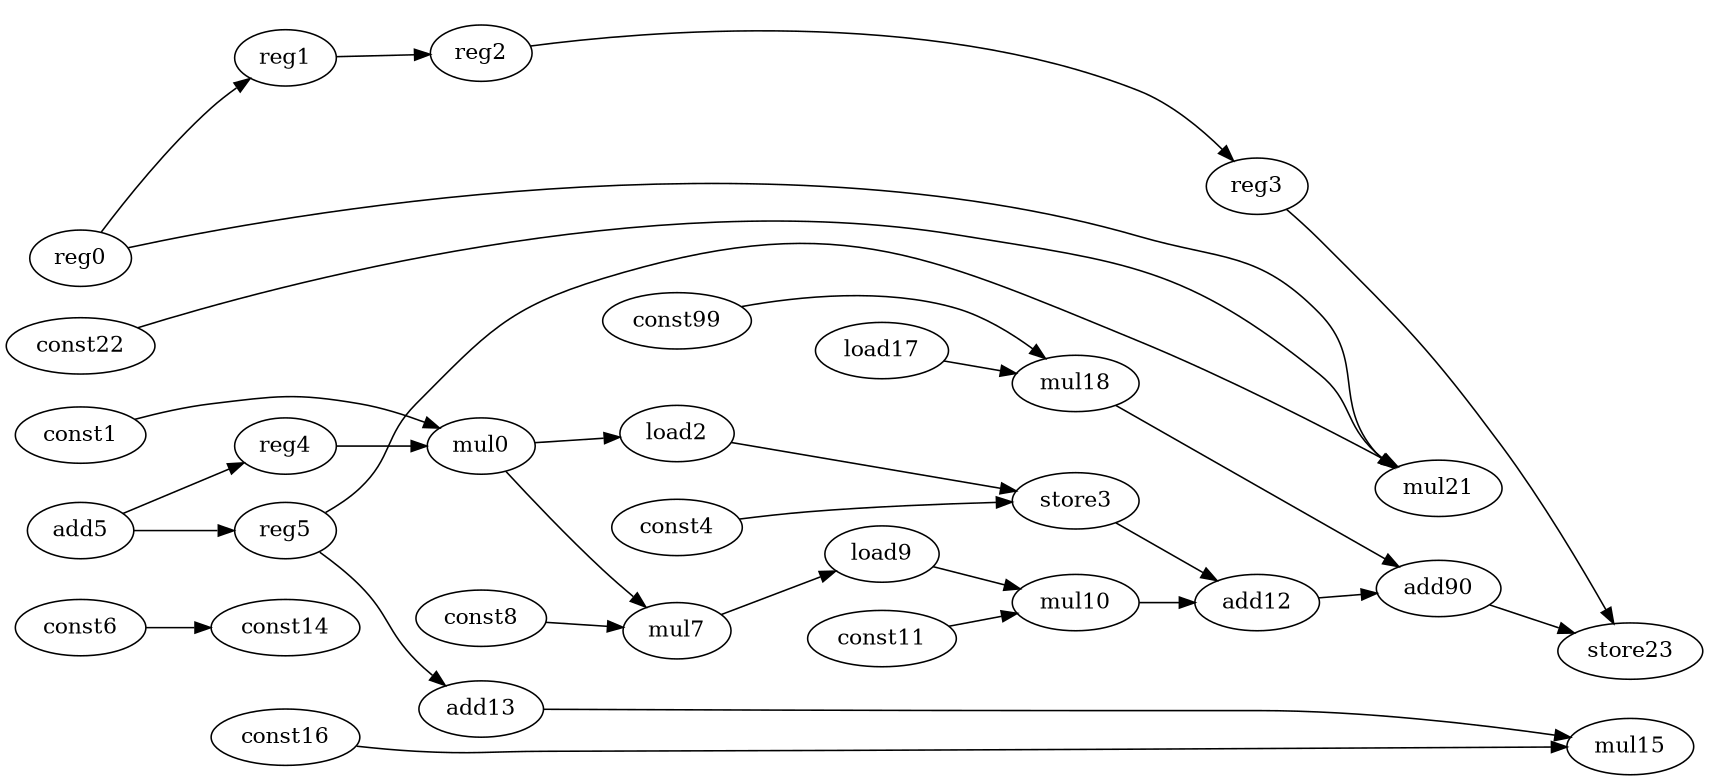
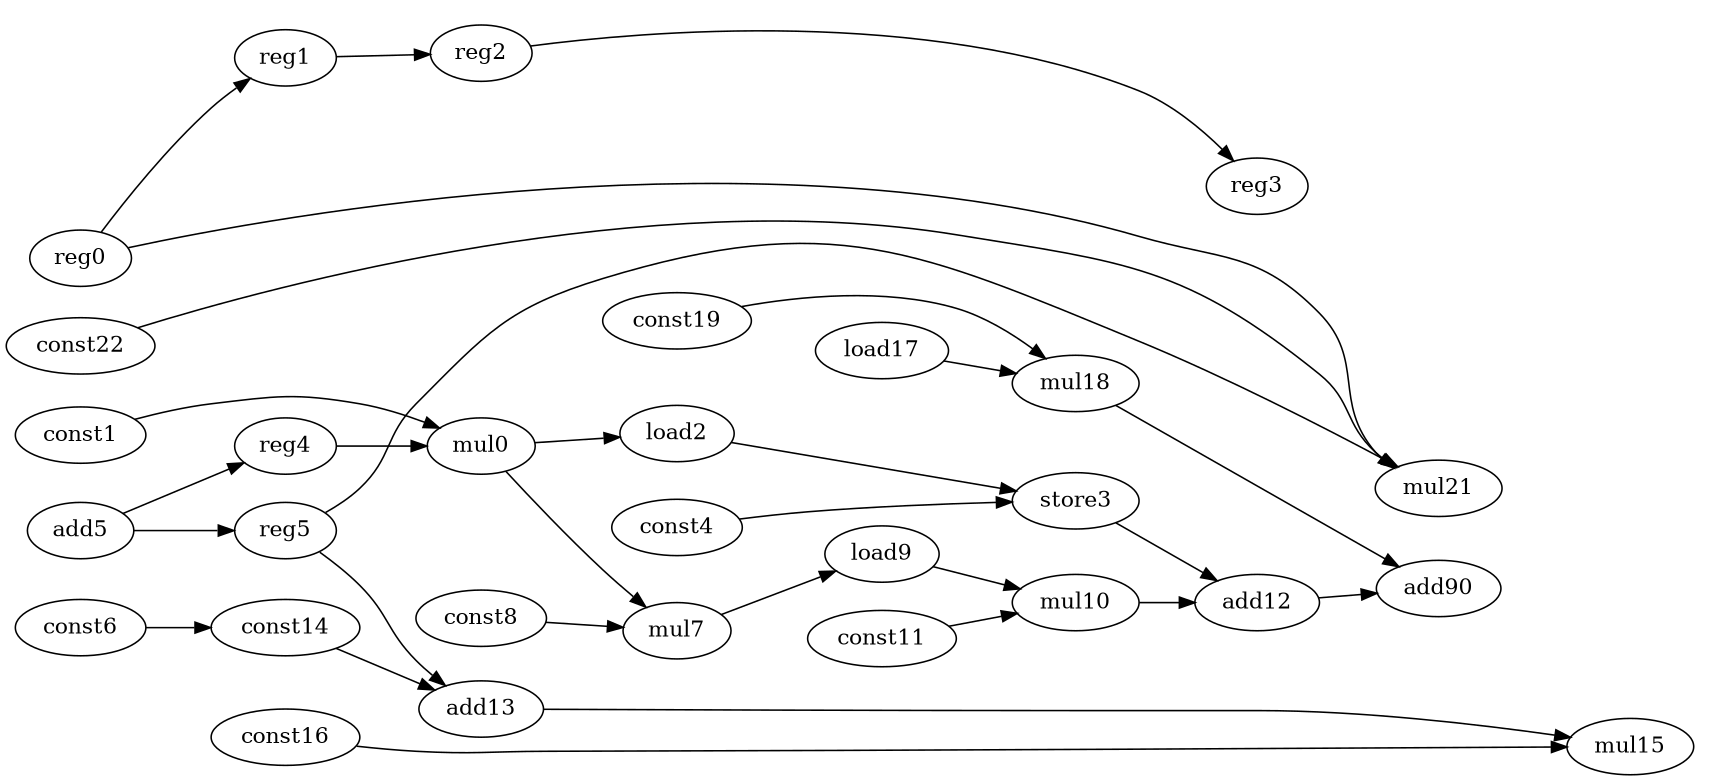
(677, 321) -> (677, 321)
(1630, 651) -> none
none -> (378, 666)
